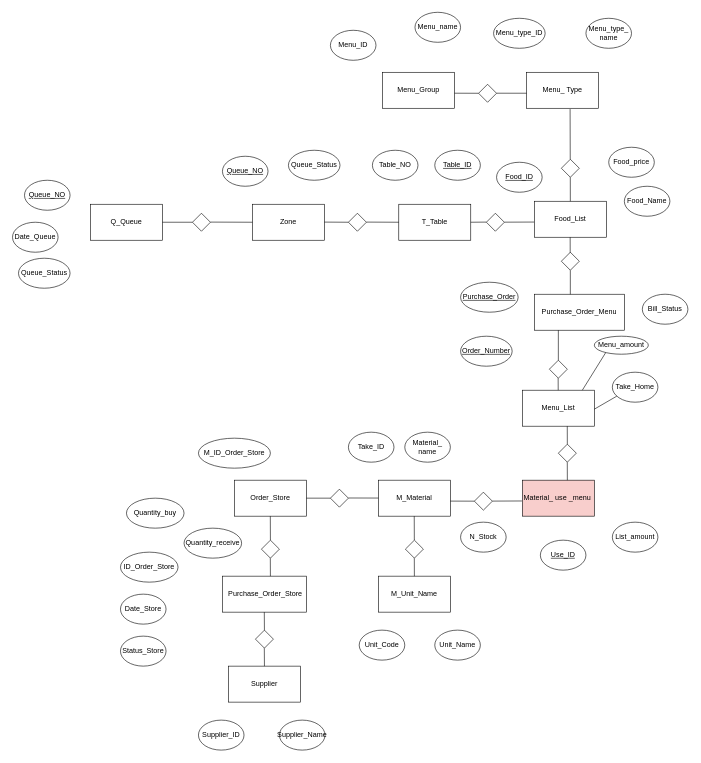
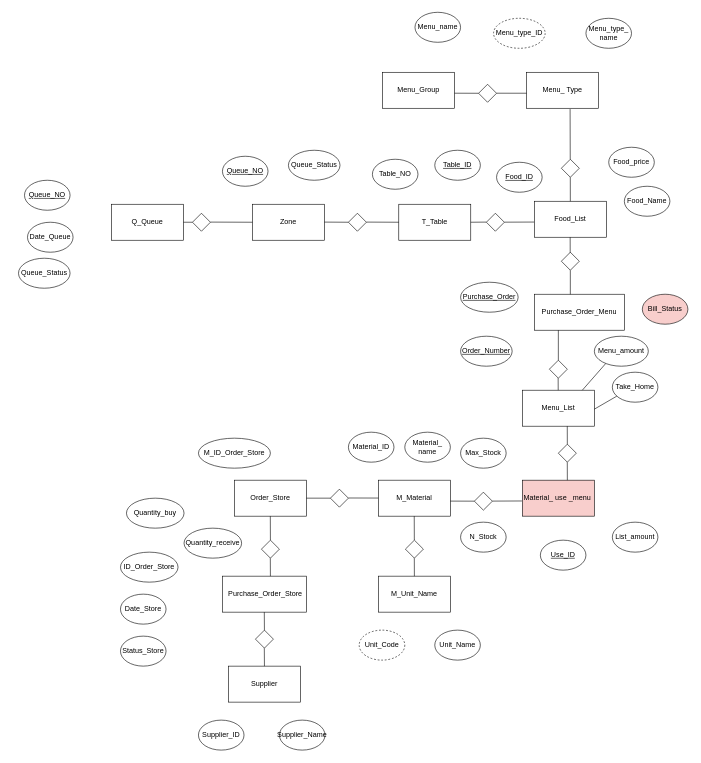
(519, 33) -> (519, 33)
(353, 45) -> none
(395, 165) -> (395, 174)
(126, 222) -> (147, 222)
(35, 237) -> (50, 237)
(665, 309) -> (665, 309)
(621, 345) -> (621, 351)
(371, 447) -> (371, 447)
none -> (483, 453)
(382, 645) -> (382, 645)
